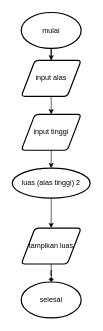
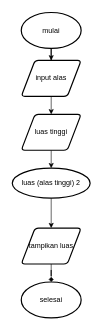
(51, 132) -> (51, 132)
